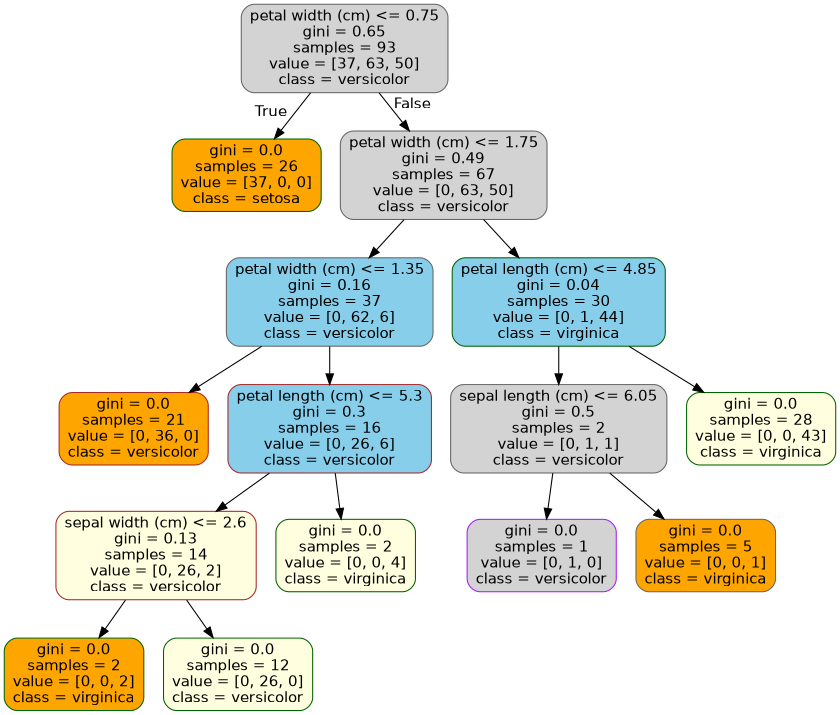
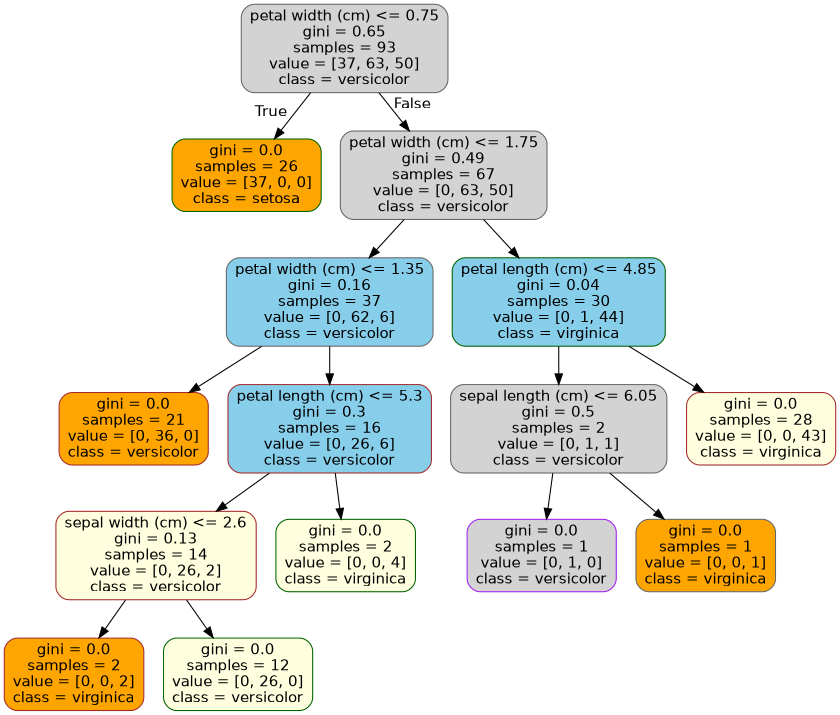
(761, 429) -> (761, 429)
(706, 556) -> (706, 556)
(74, 674) -> (74, 674)
